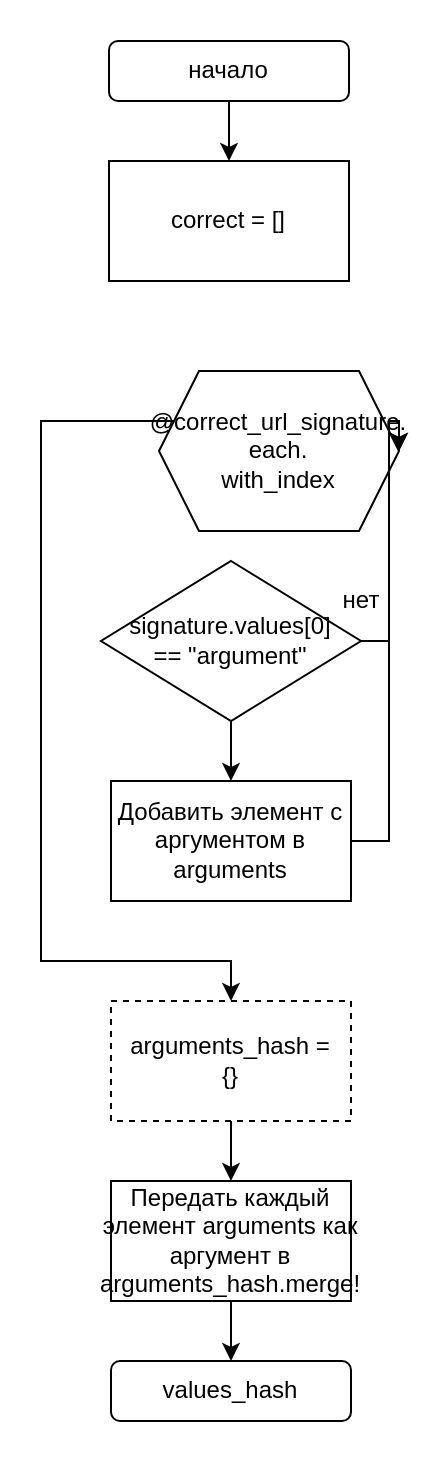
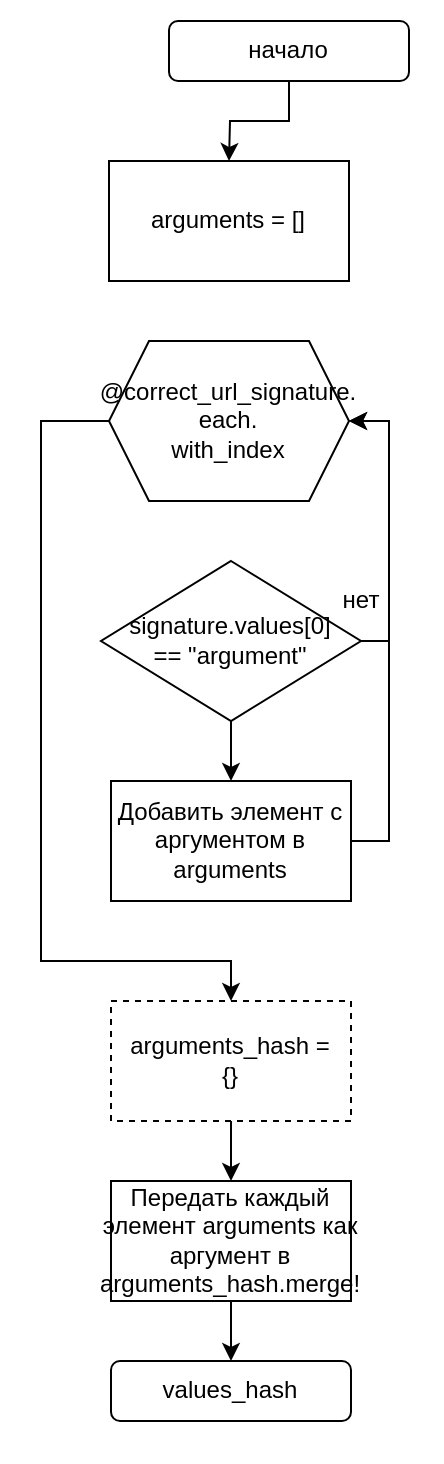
(229, 71) -> (289, 51)
(229, 221) -> (229, 221)
(279, 451) -> (229, 421)
